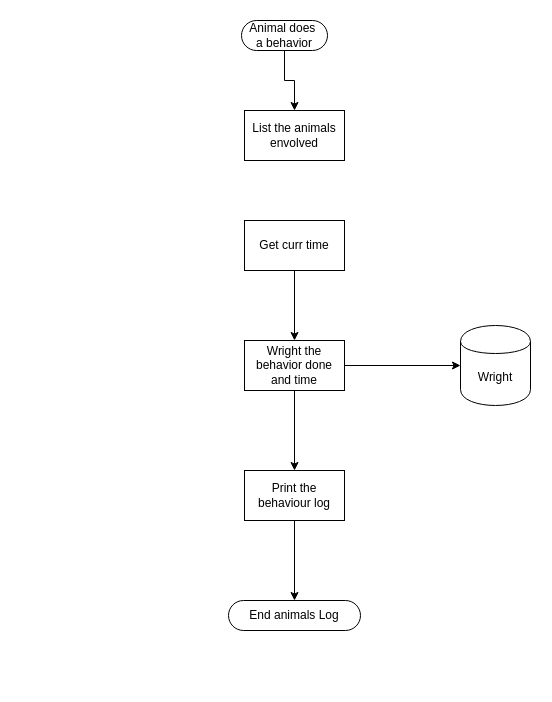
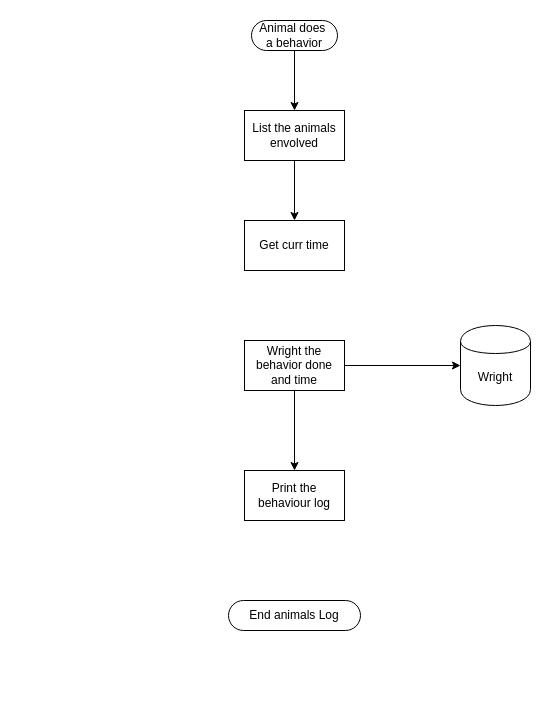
(285, 36) -> (295, 36)
none -> (295, 187)
(295, 302) -> none
(295, 557) -> none
